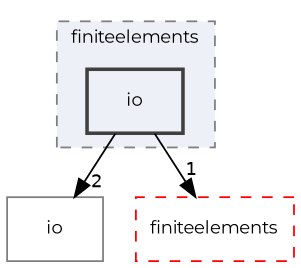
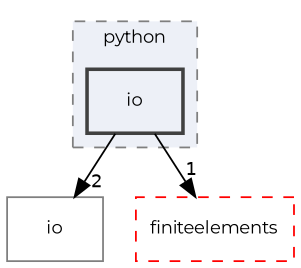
(136, 38) -> (135, 38)
